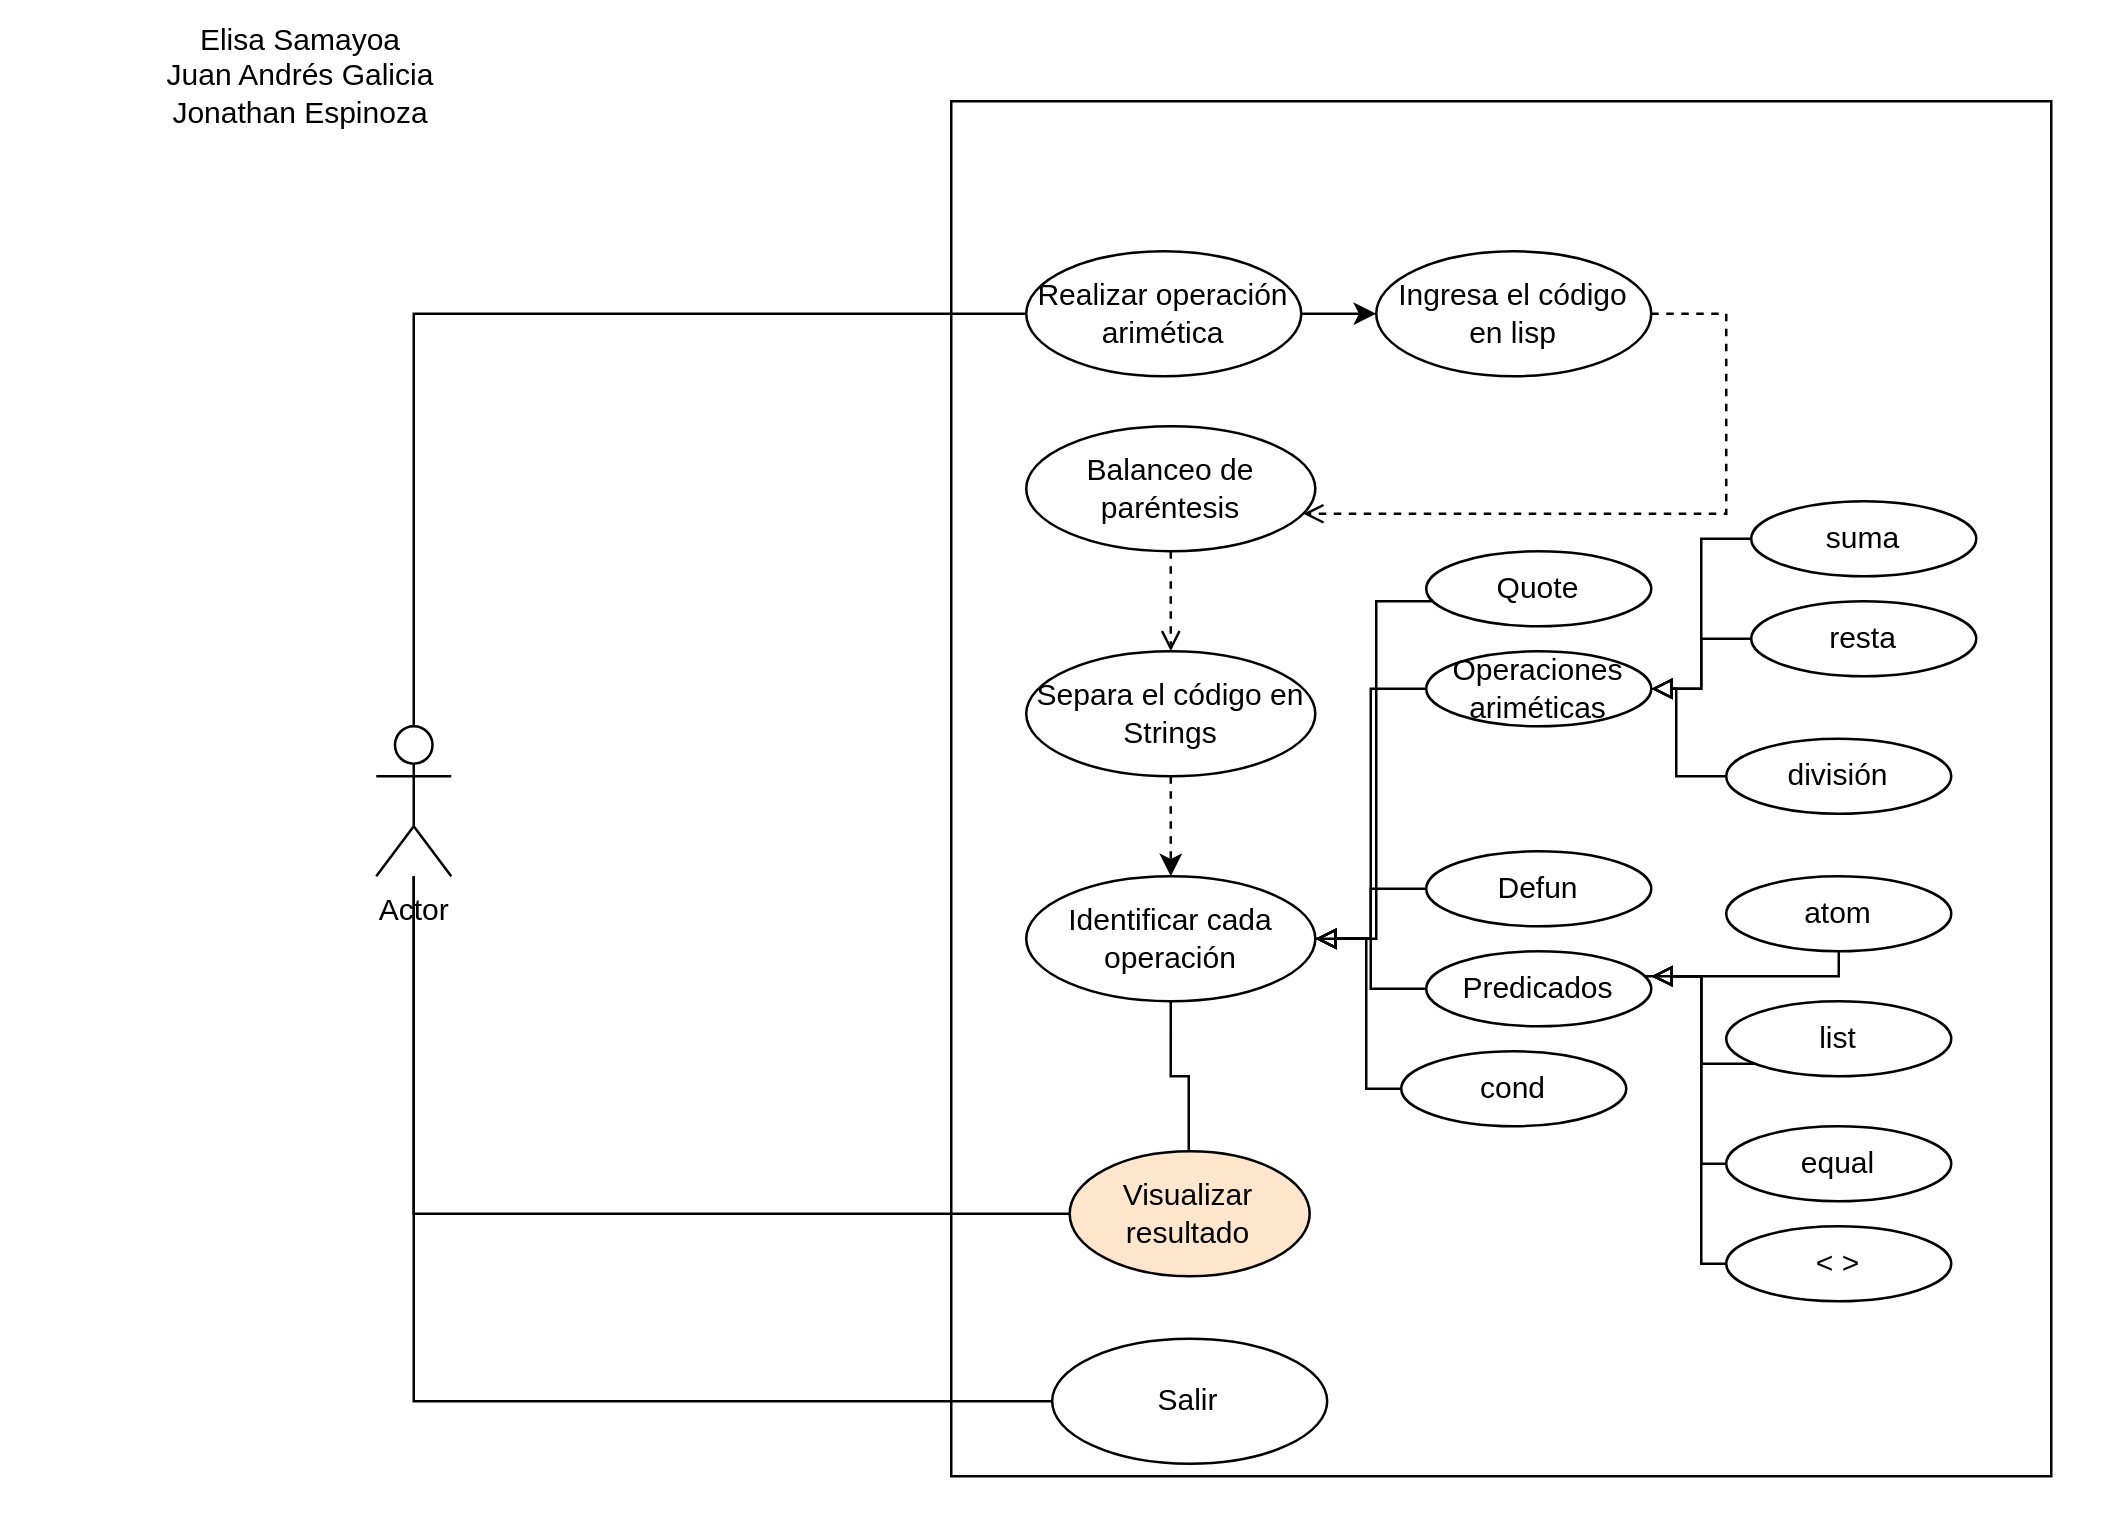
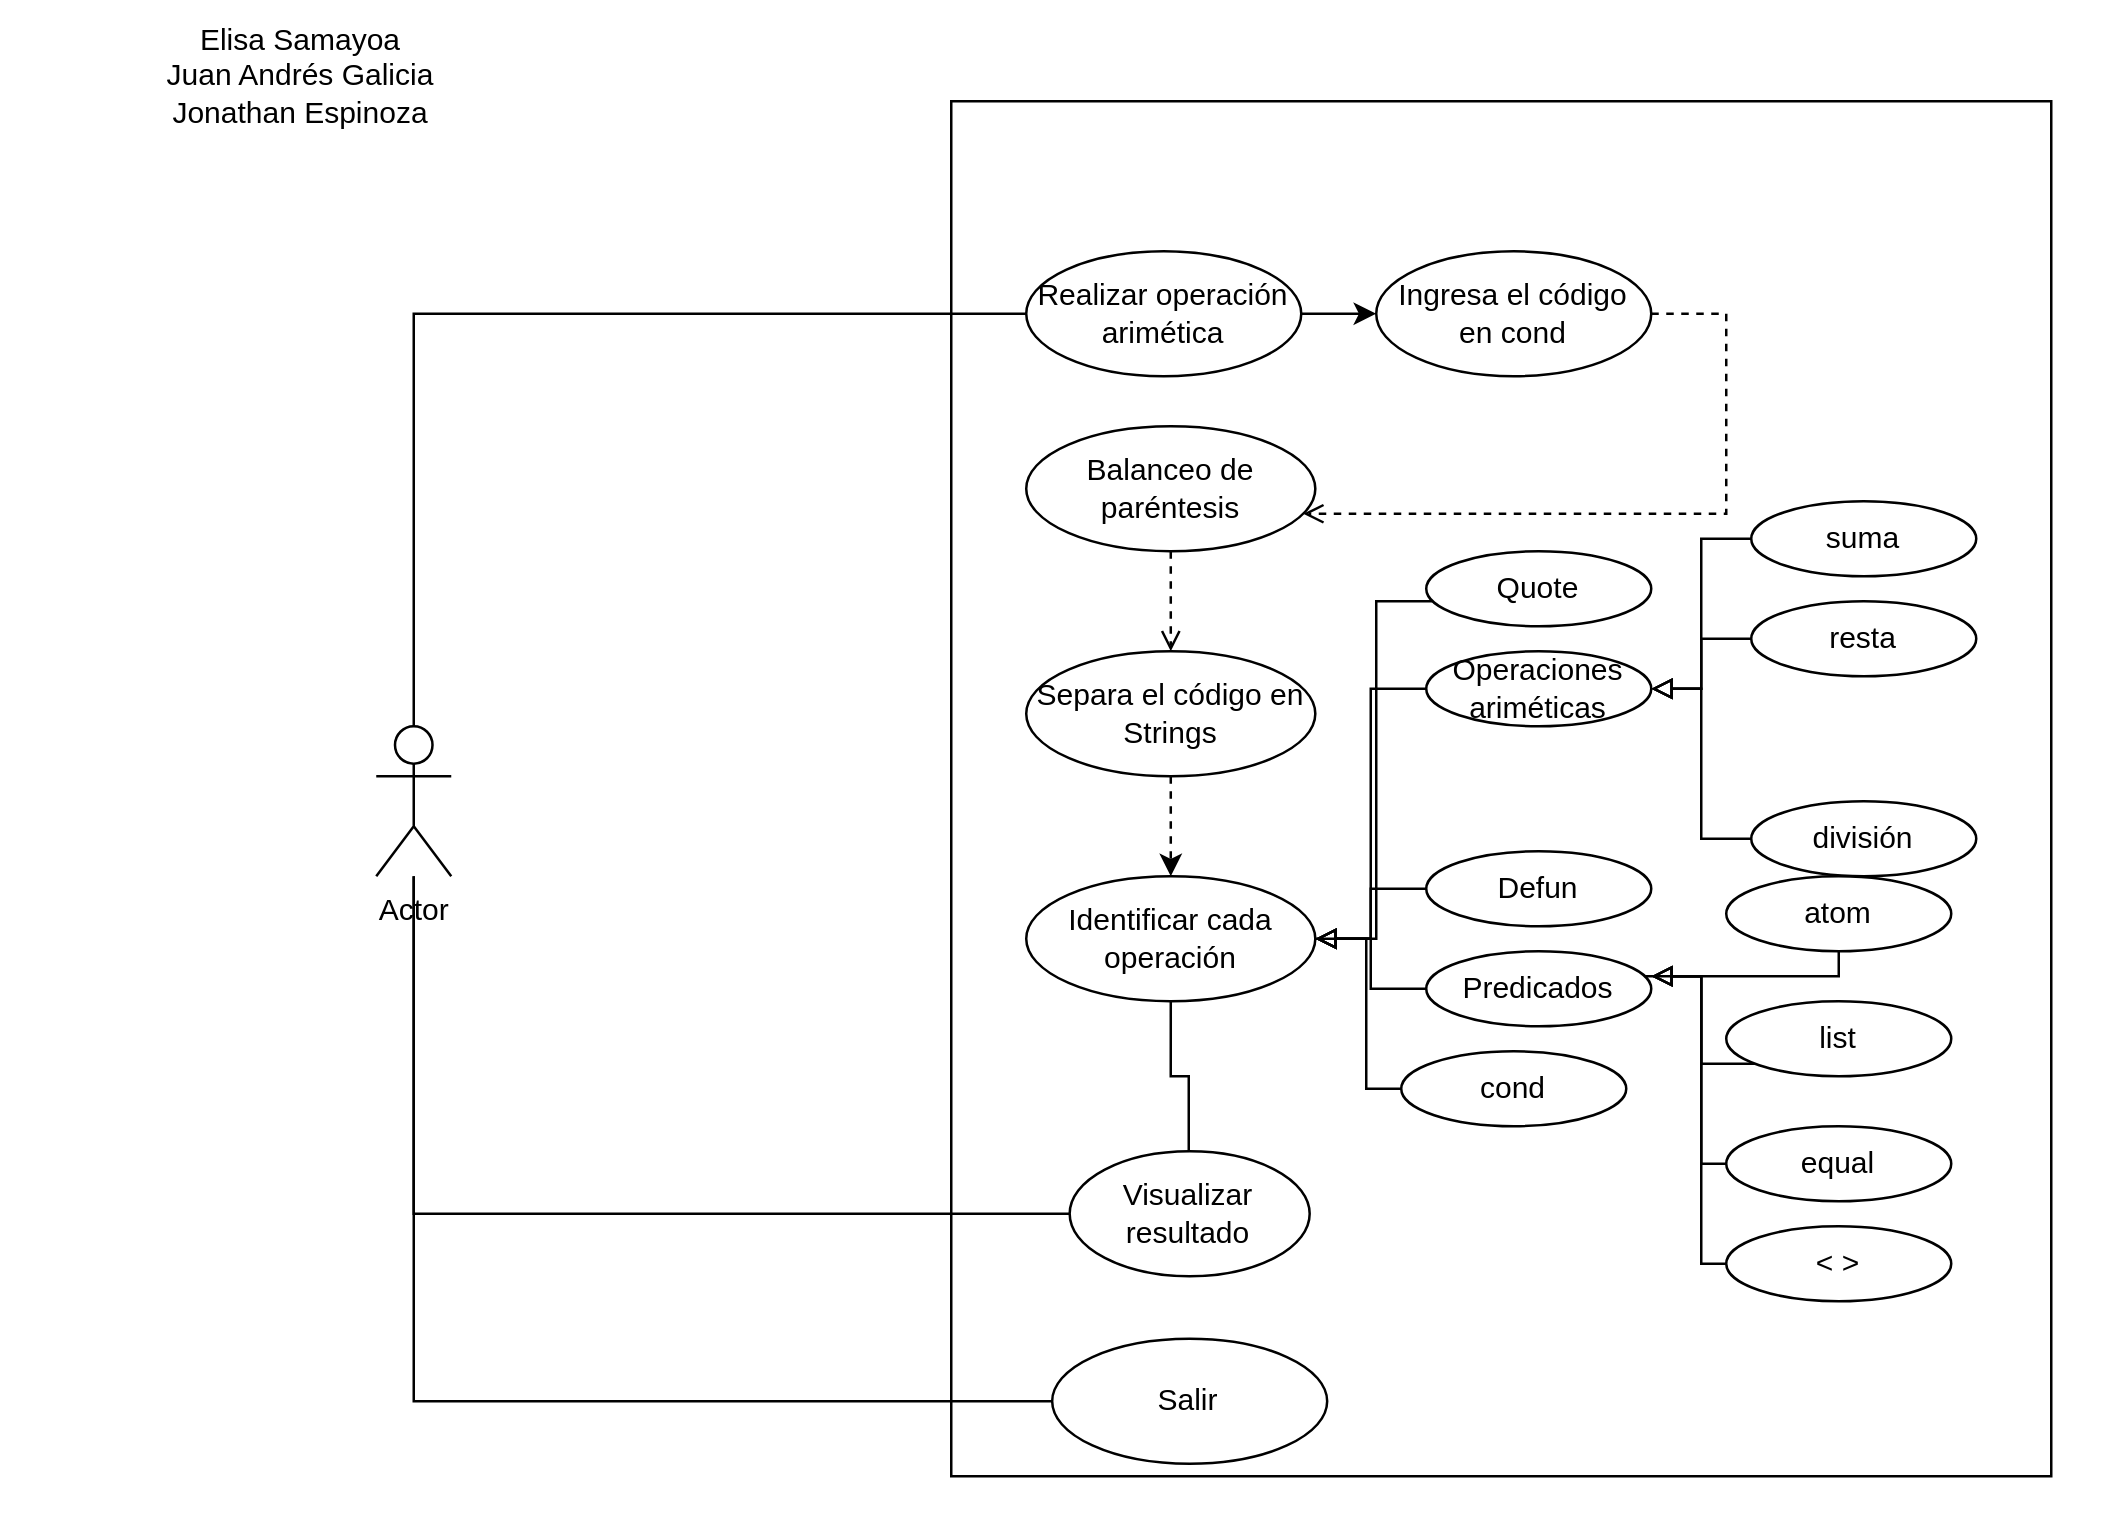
(1514, 314) -> (1514, 314)
(1839, 776) -> (1864, 839)
(1190, 1214) -> (1190, 1214)
